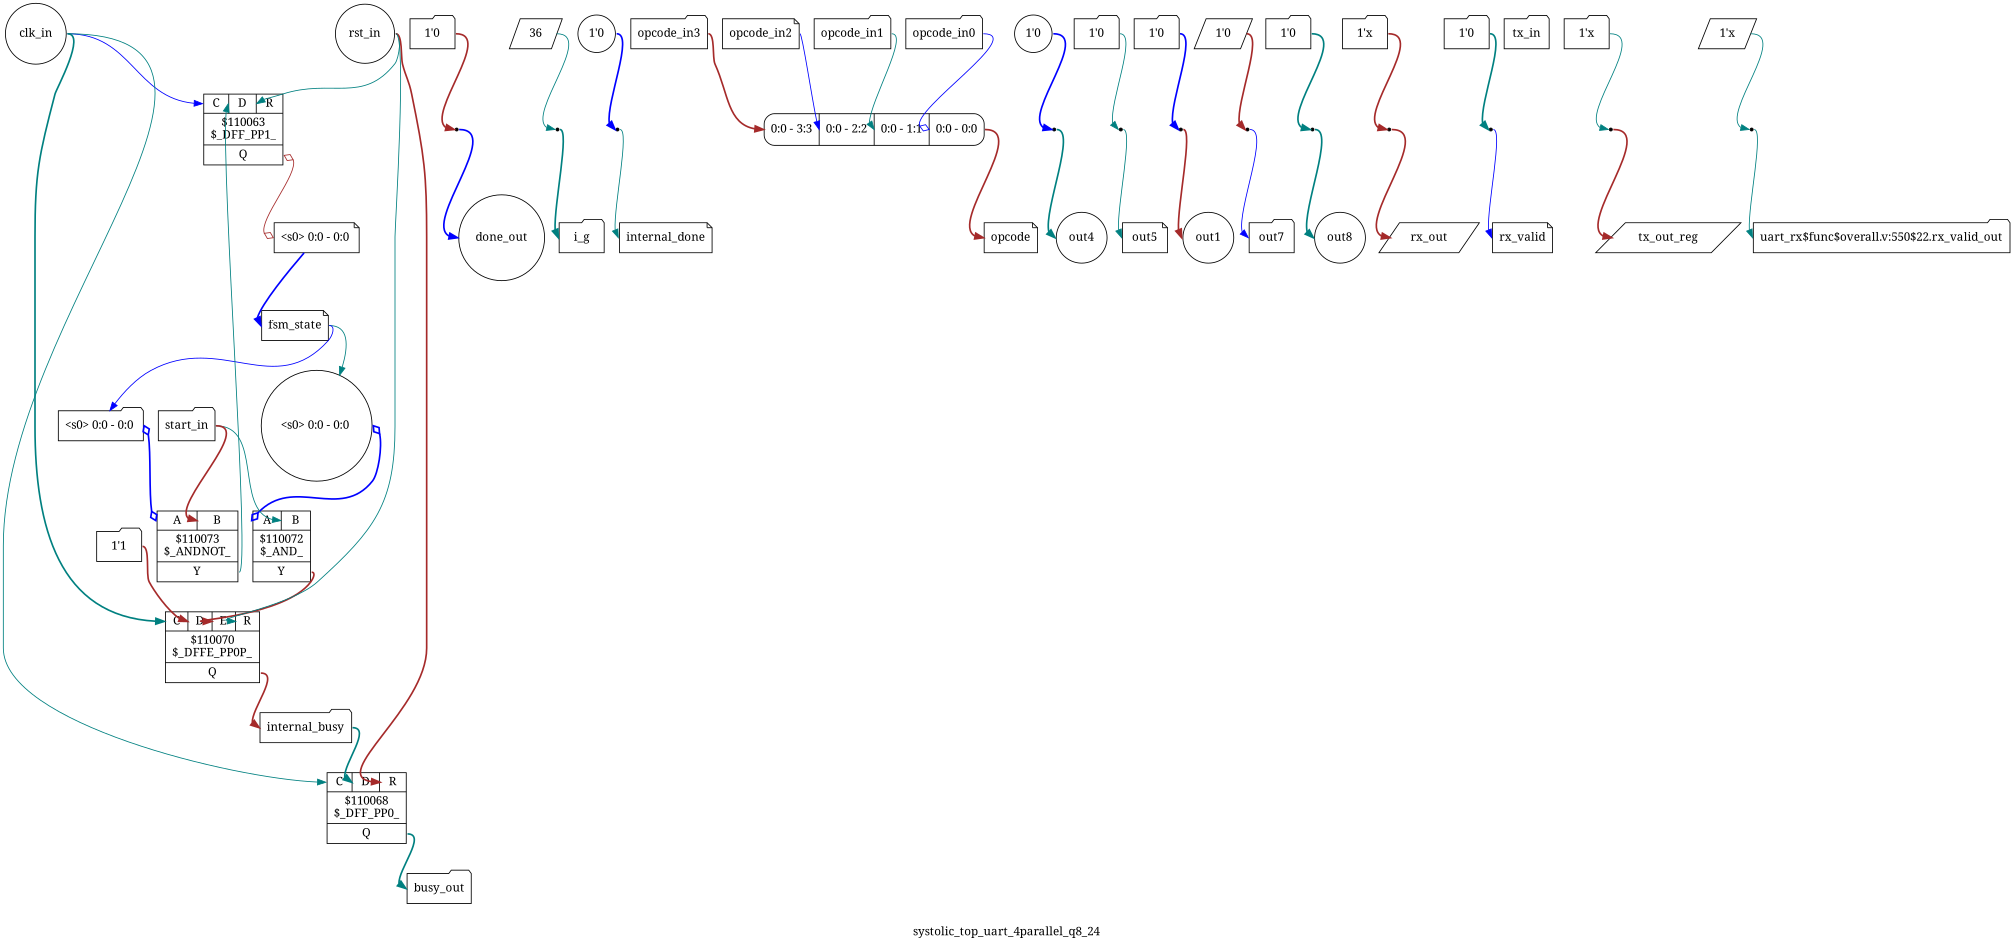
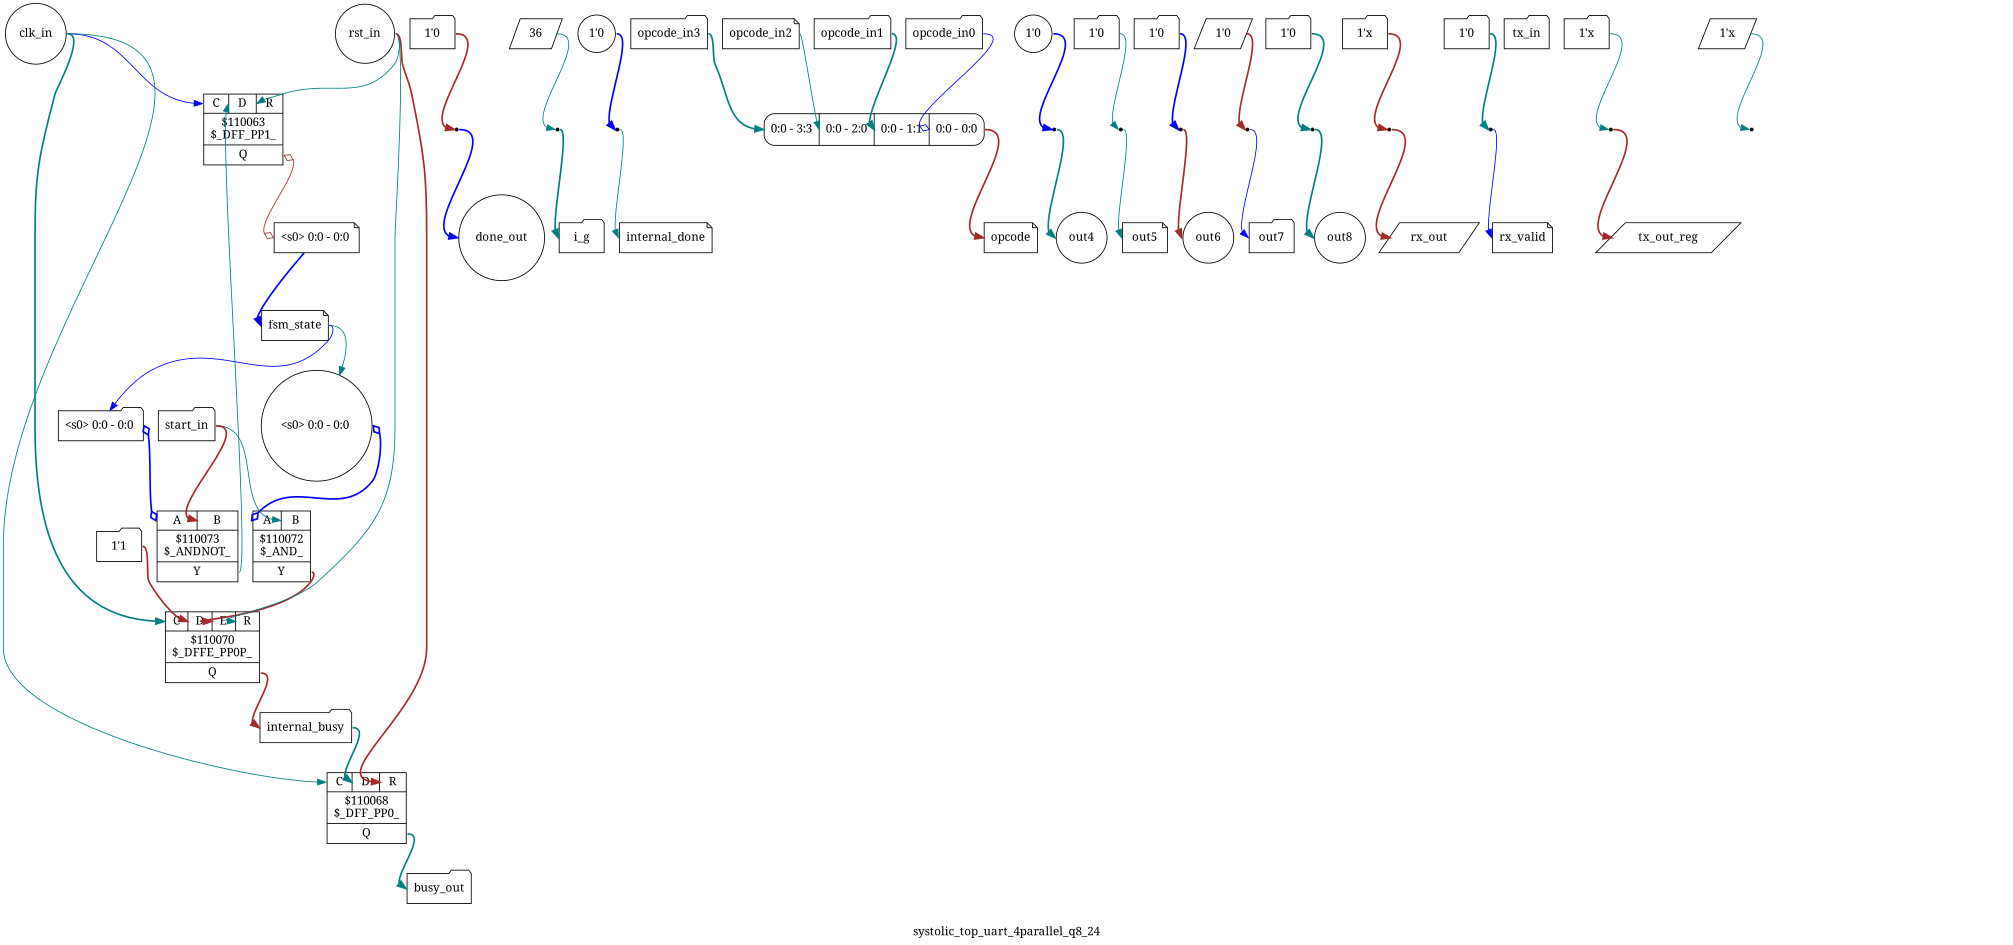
(809, 77) -> (809, 77)
(885, 77) -> (885, 77)
(723, 86) -> (723, 86)
(847, 129) -> (847, 129)
(1208, 238) -> (1208, 238)
(1882, 238) -> none
